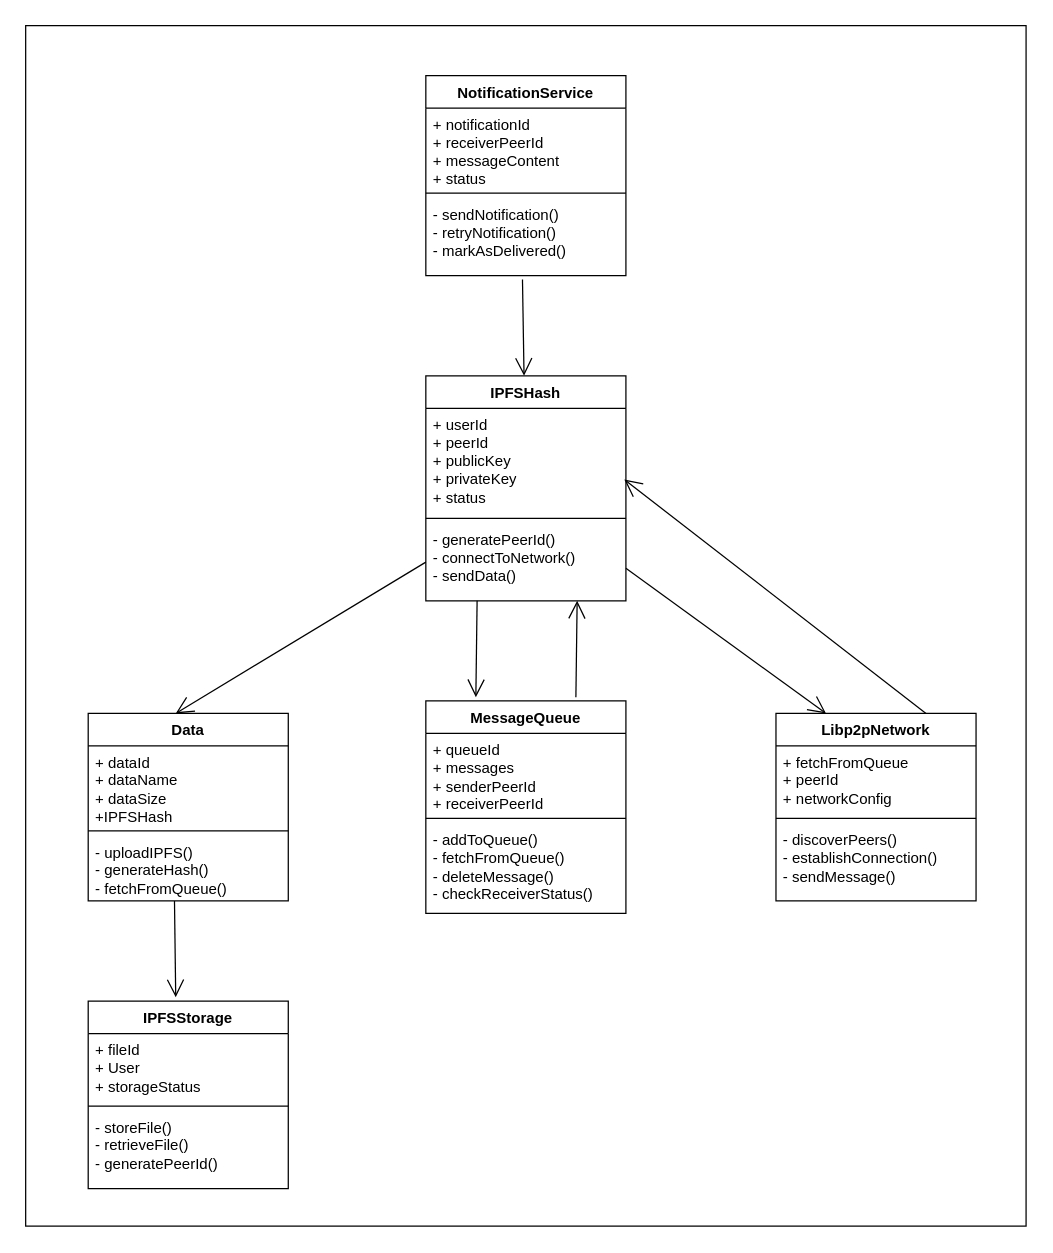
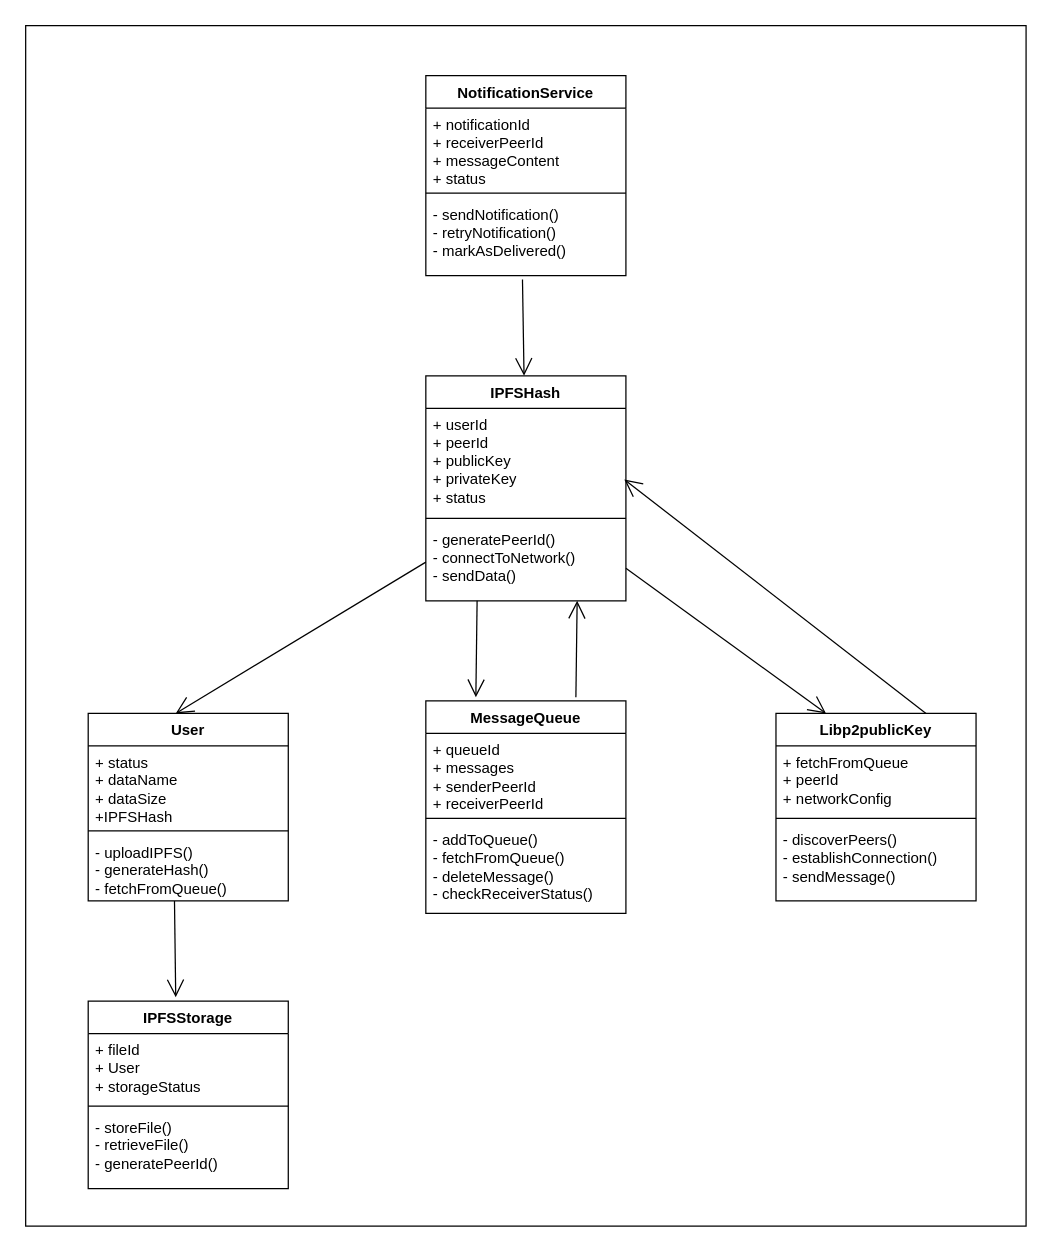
(188, 731) -> (188, 731)
(876, 731) -> (876, 731)
(136, 790) -> (136, 790)
